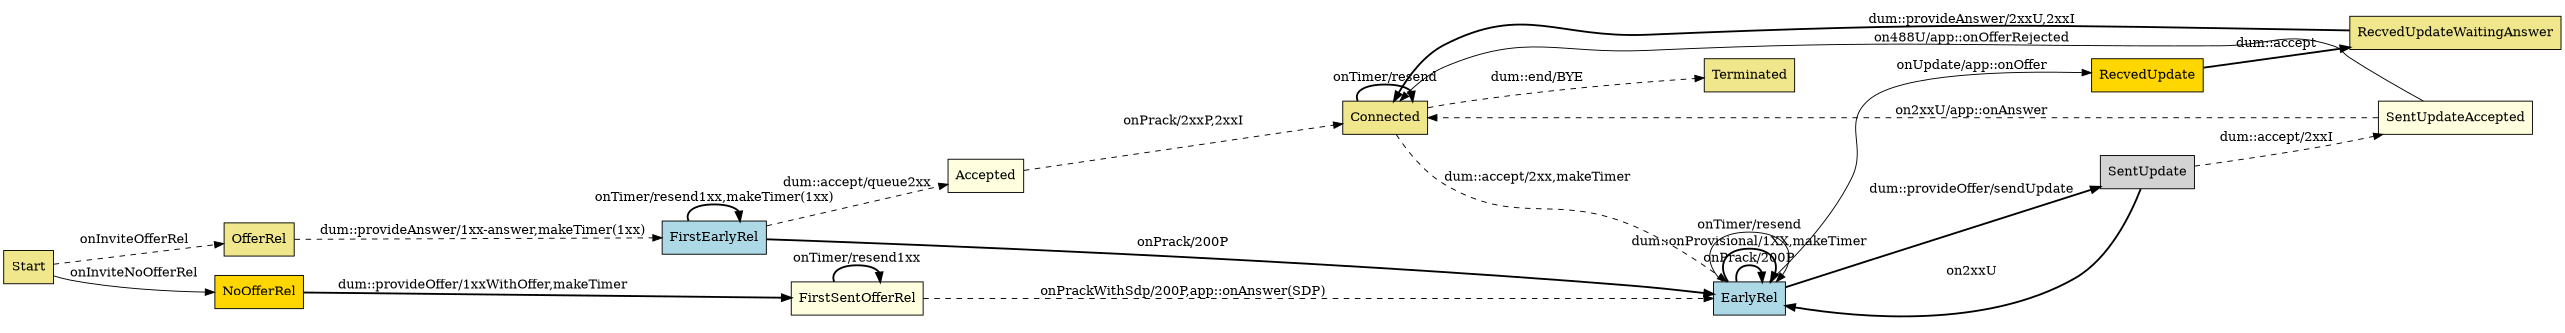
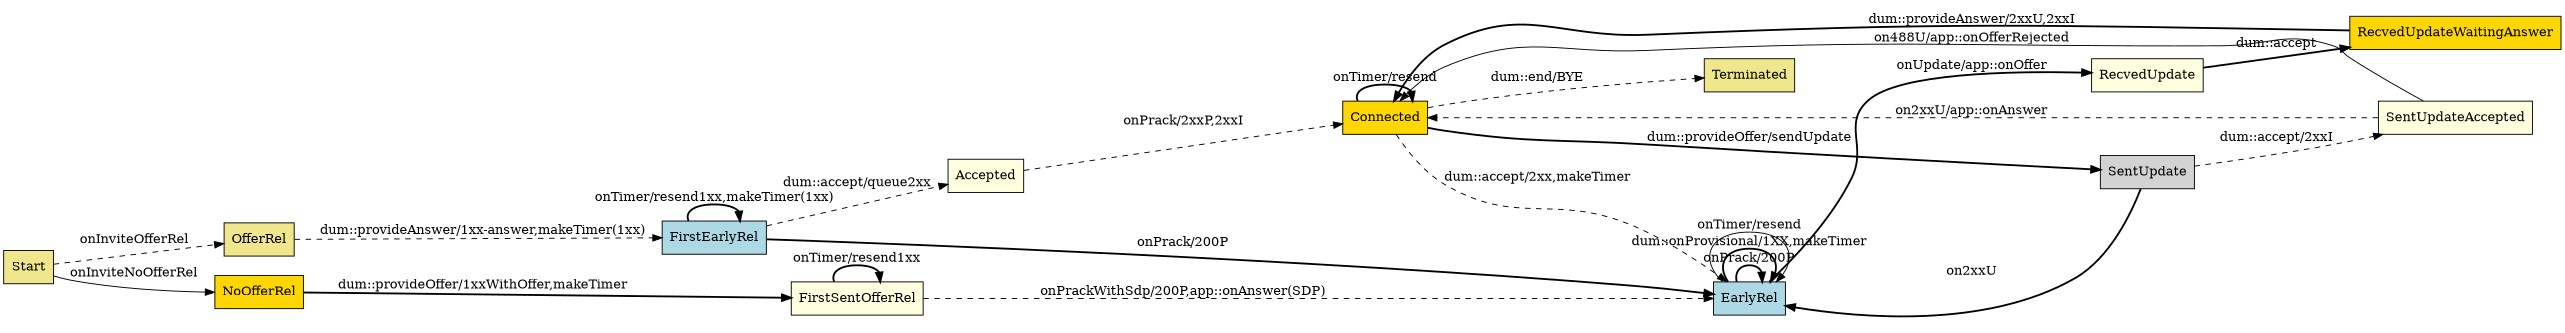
(2455, 33) -> (2455, 33)
(2147, 75) -> (2147, 75)
(1869, 100) -> (1869, 100)
(1385, 118) -> (1385, 118)
(1938, 238) -> (1759, 151)
